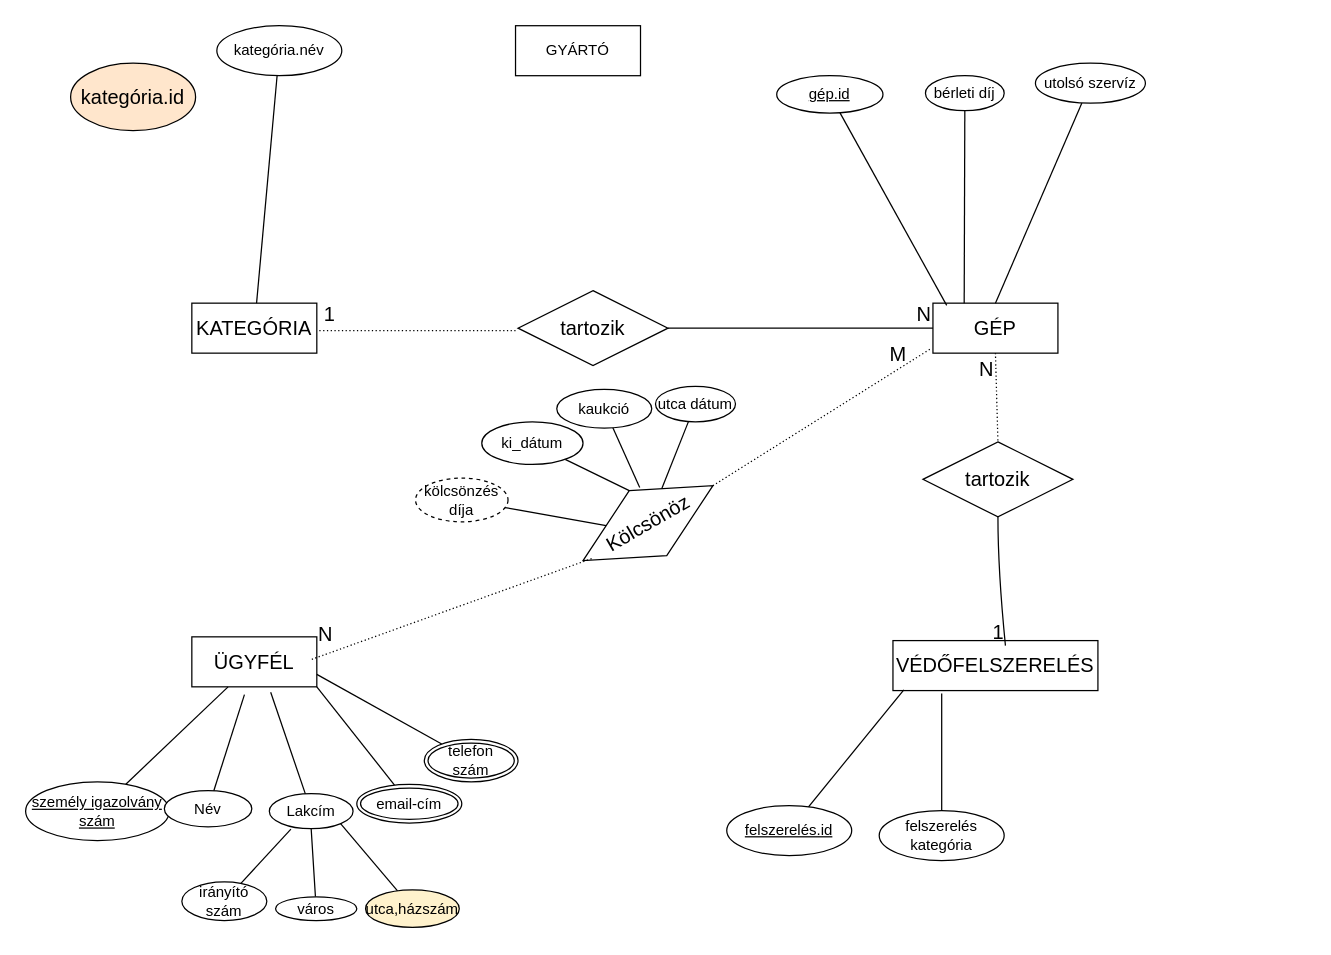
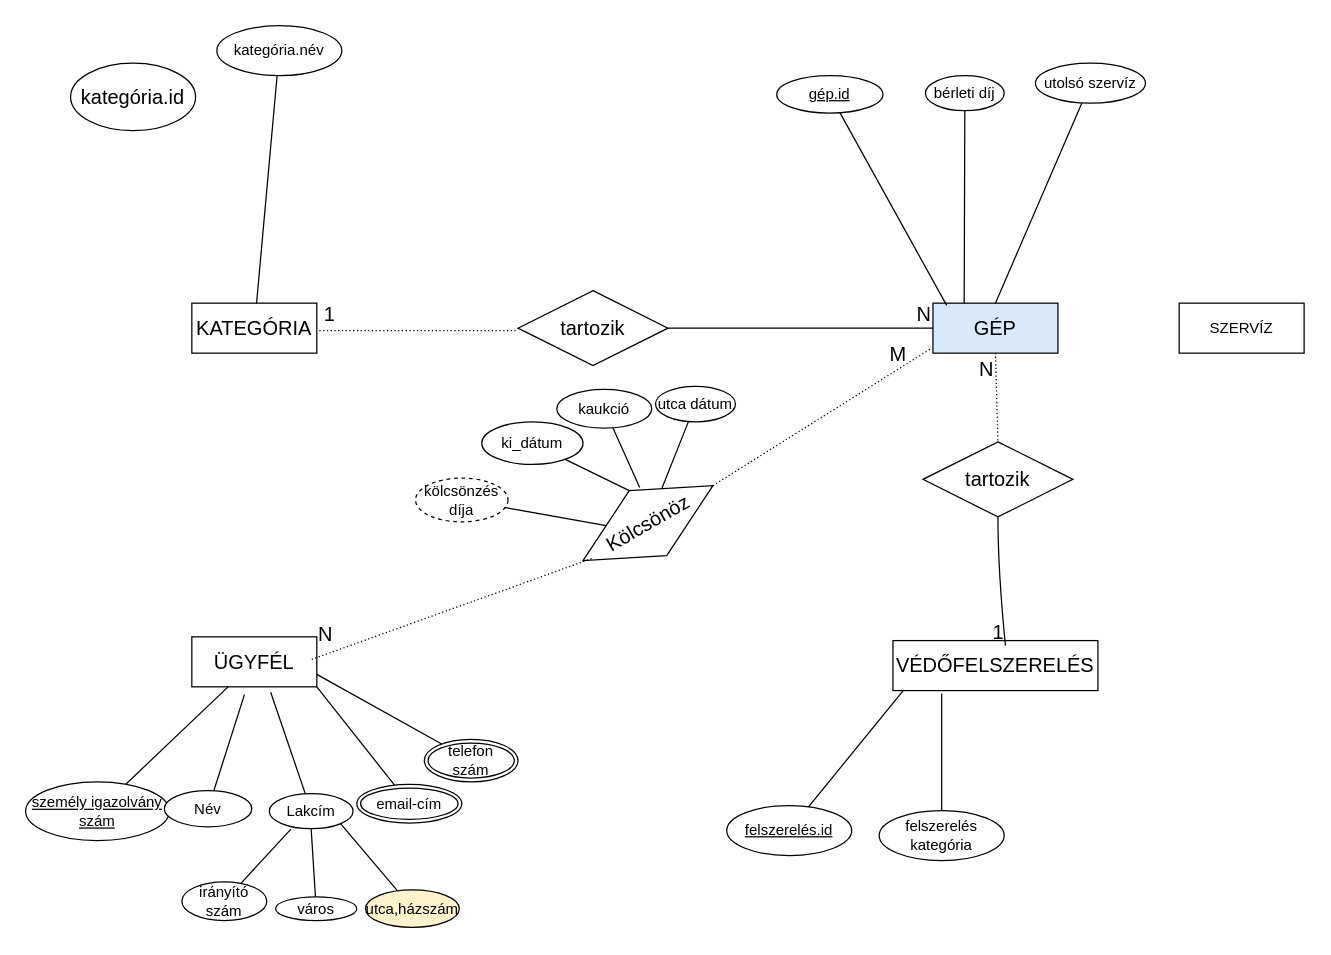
(578, 51) -> none
(133, 97) -> (133, 97)
(996, 328) -> (996, 328)
none -> (1242, 328)
